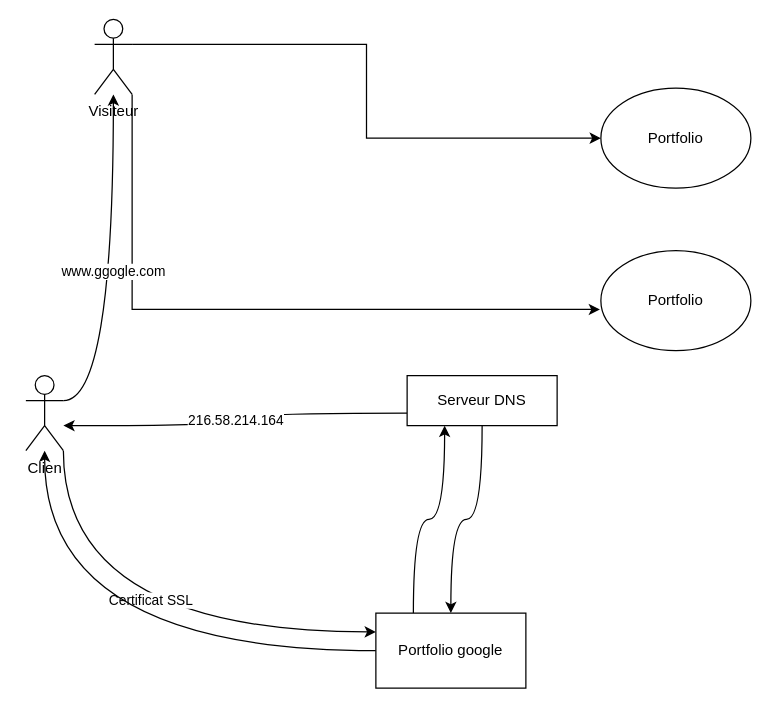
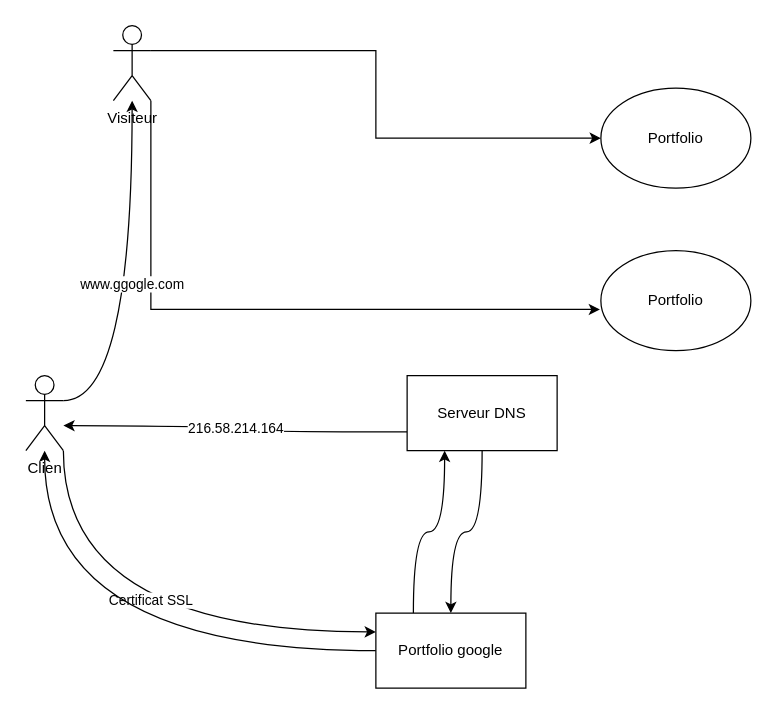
(113, 57) -> (132, 63)
(482, 401) -> (482, 413)
